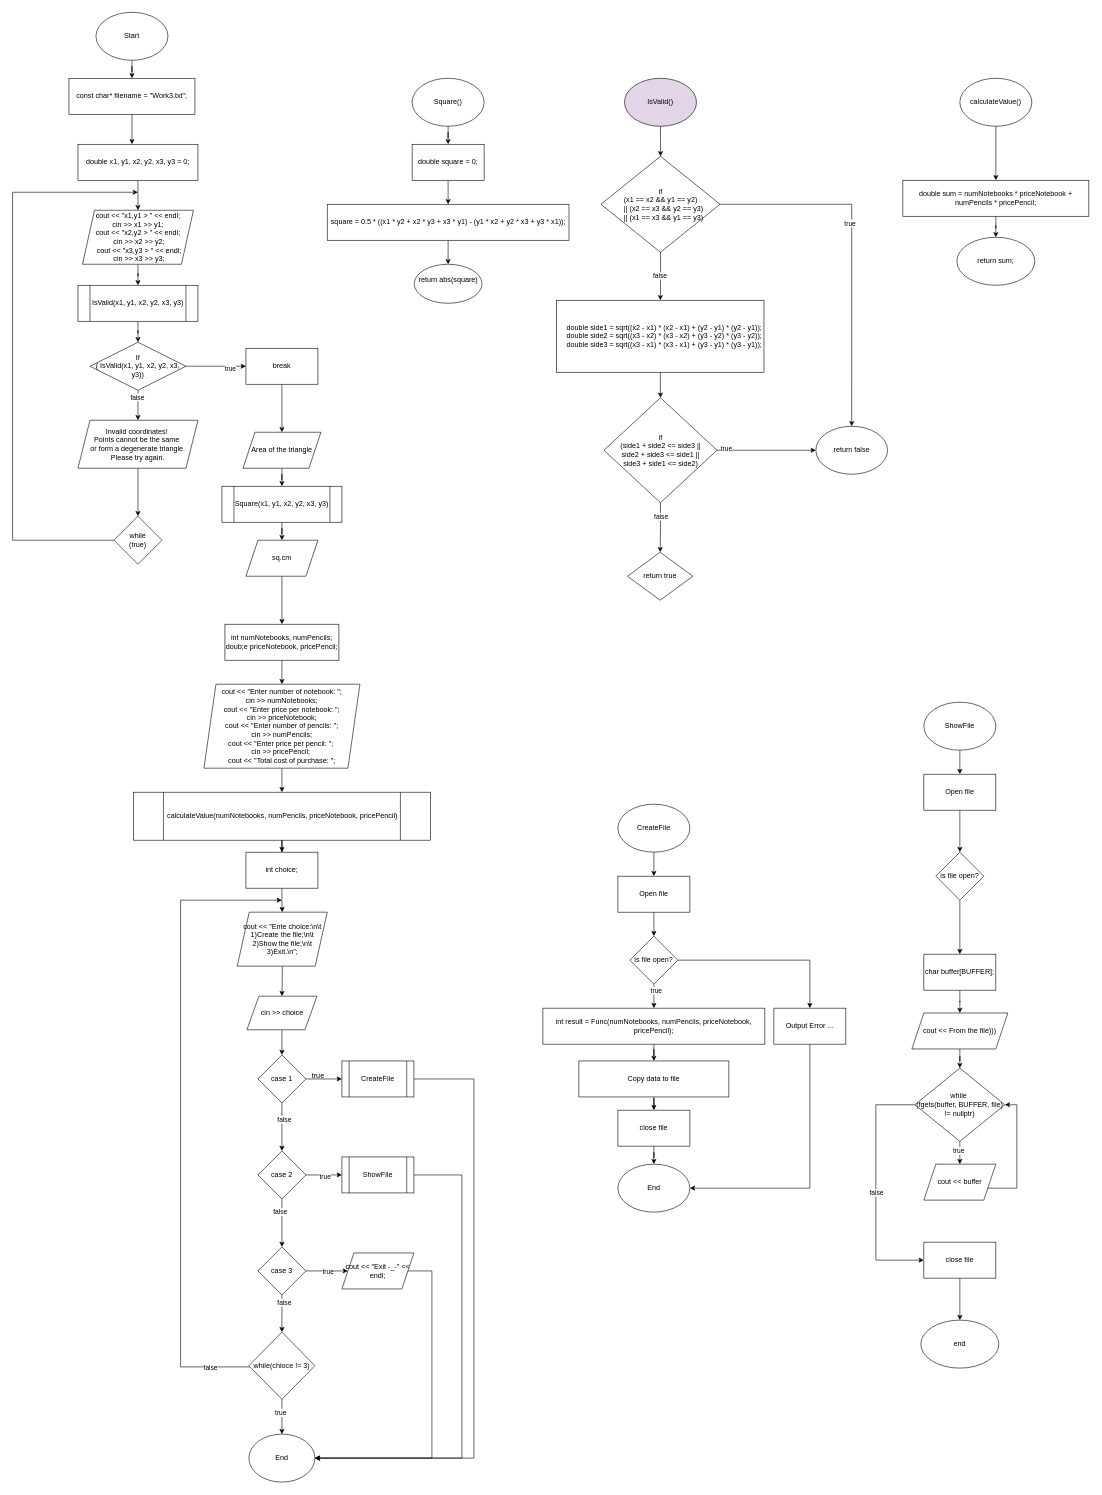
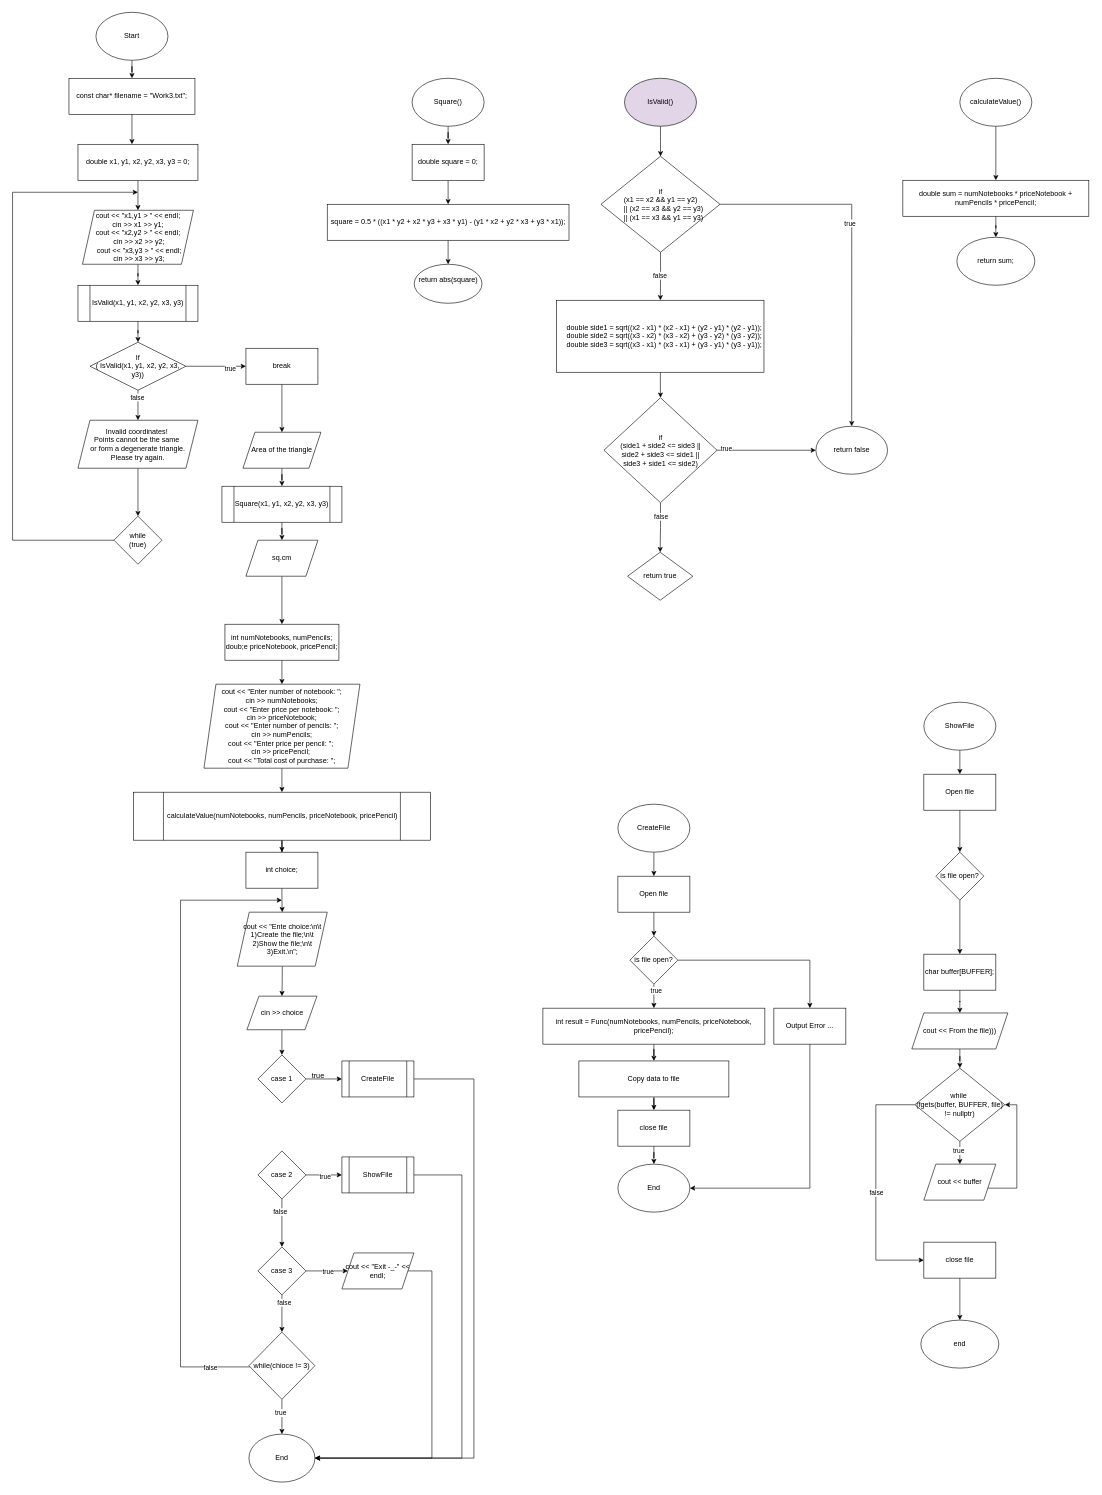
(282, 1119) -> none
